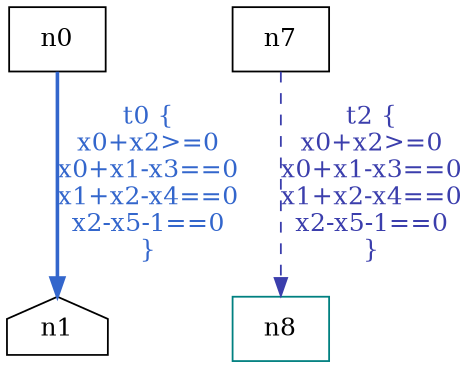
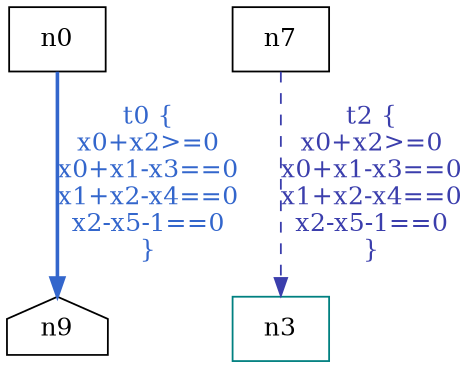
(57, 329) -> (57, 329)
(281, 329) -> (281, 329)
